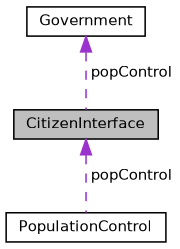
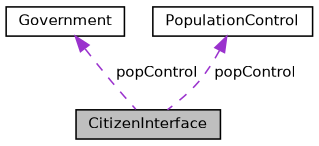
(86, 184) -> (197, 83)
